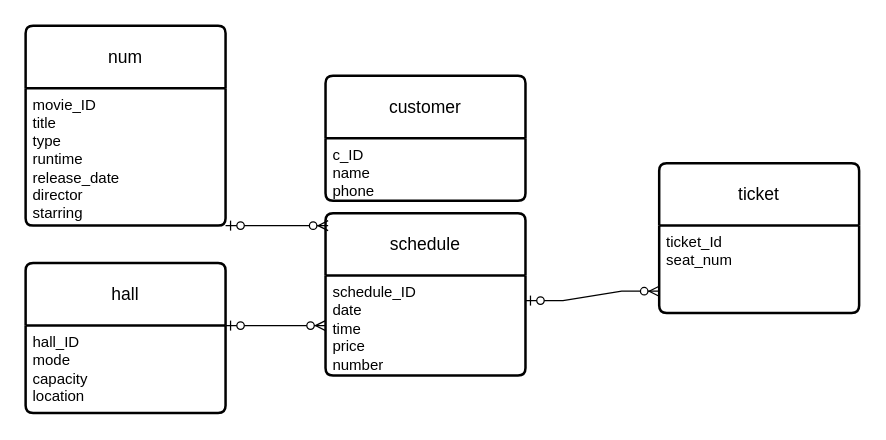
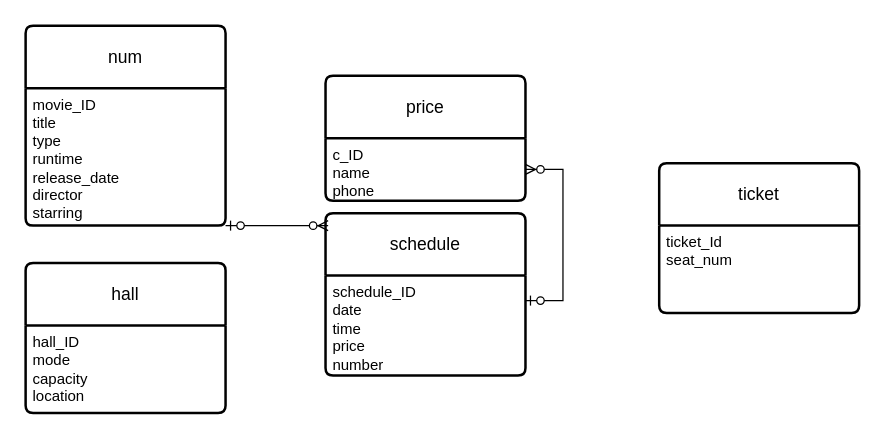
(426, 107) -> (426, 107)
(608, 293) -> (563, 218)
(274, 326) -> none
